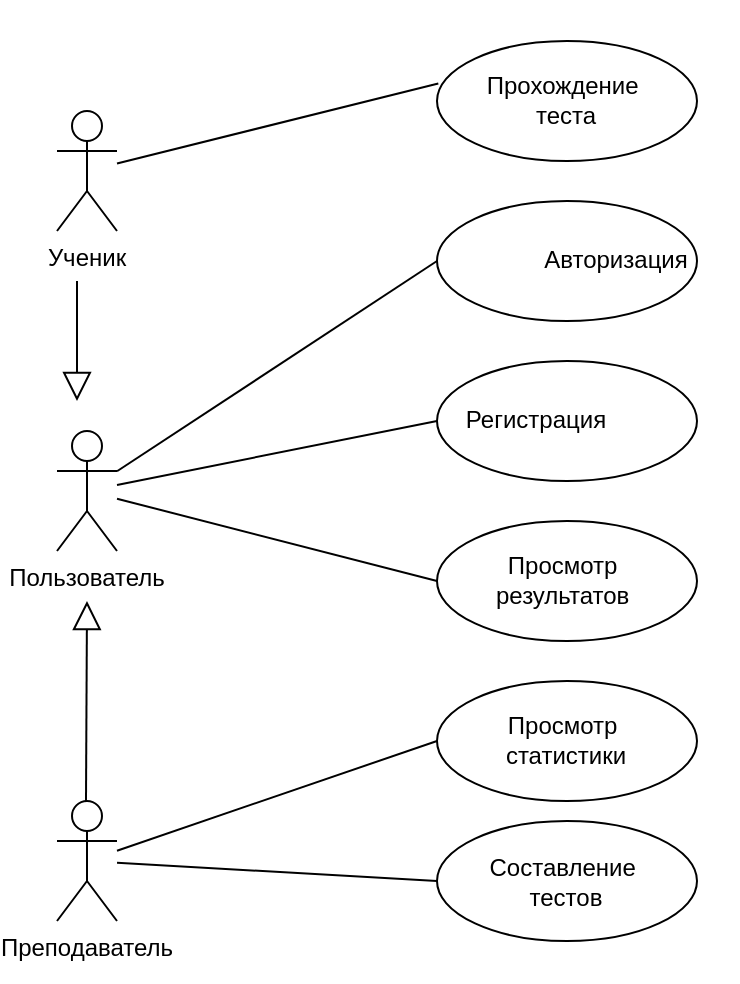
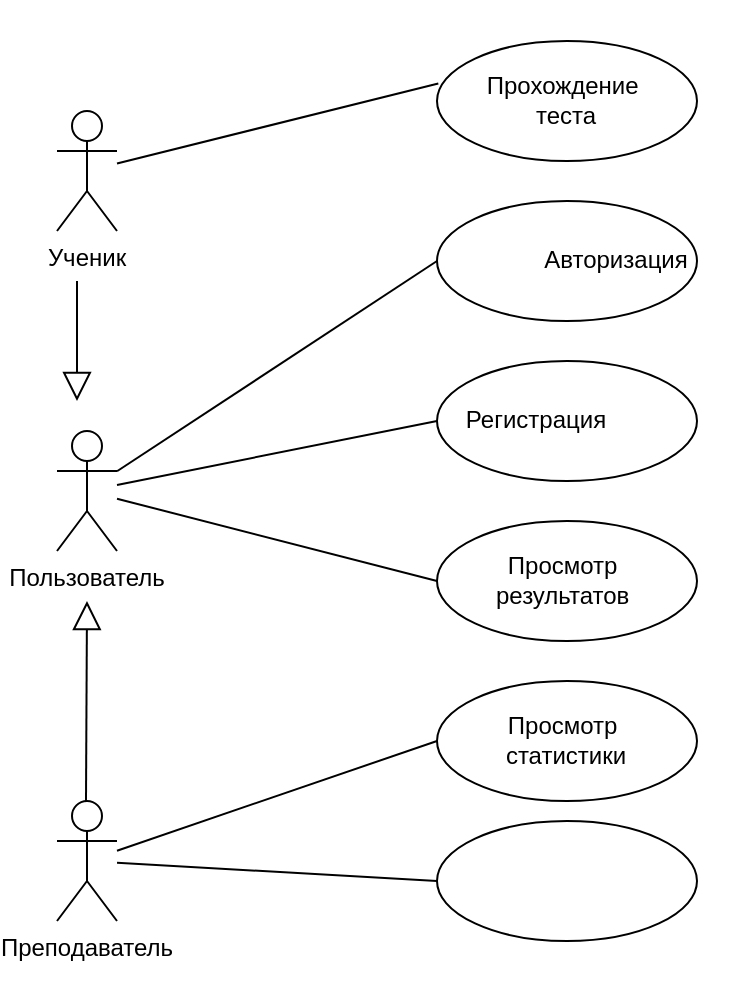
(567, 883) -> none
